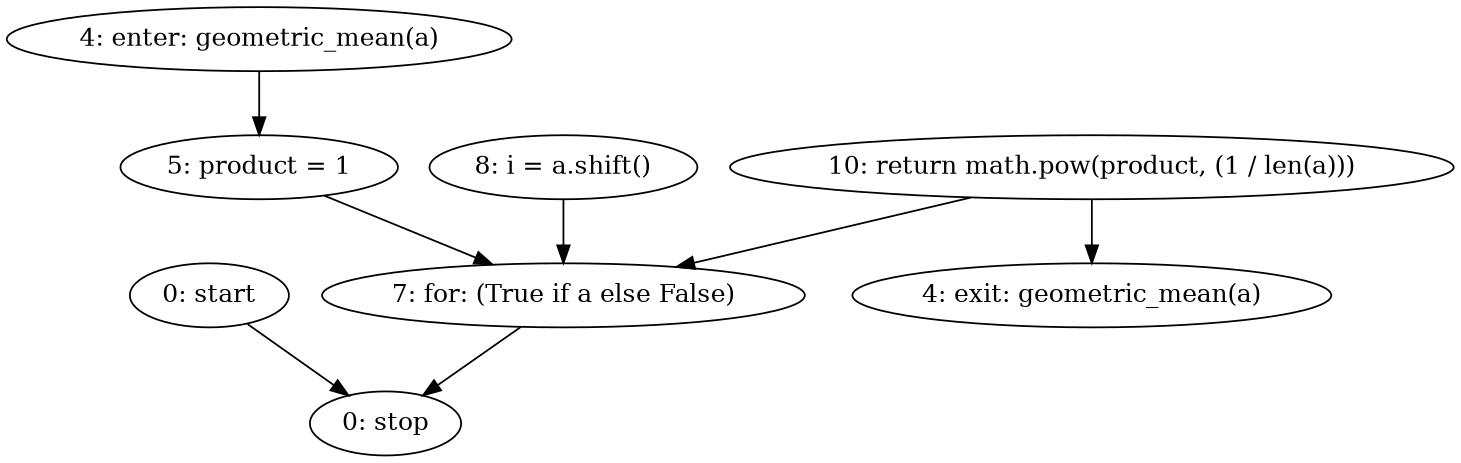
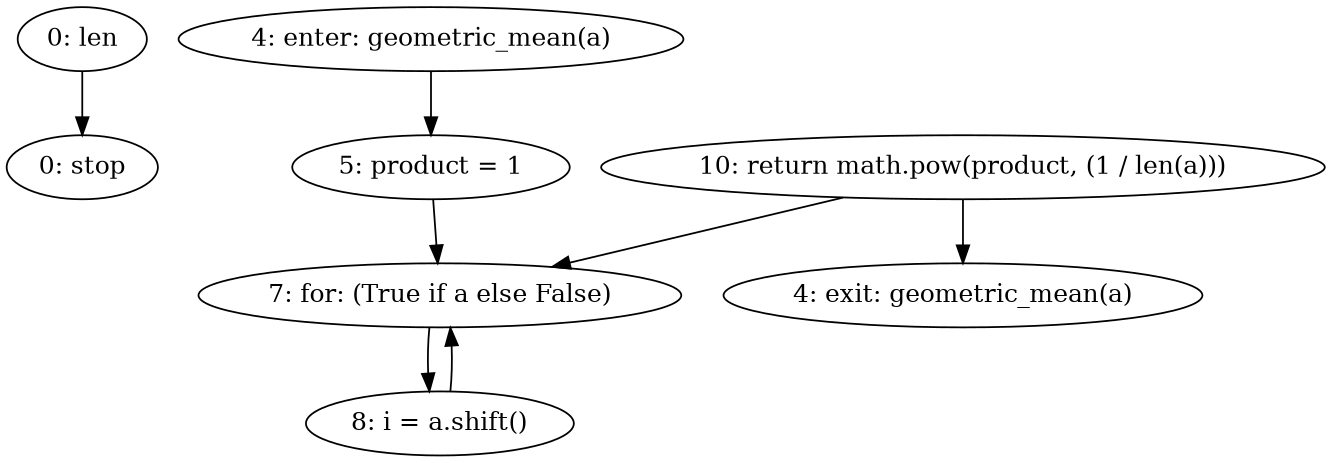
(209, 295) -> (82, 39)
(479, 356) -> (428, 351)
